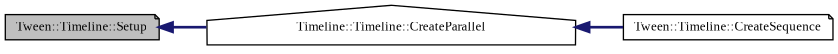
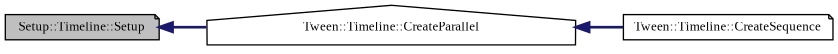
(82, 27) -> (82, 27)
(391, 27) -> (391, 27)
